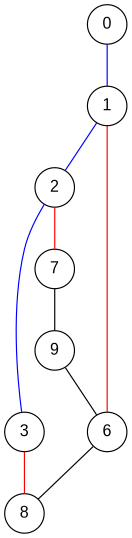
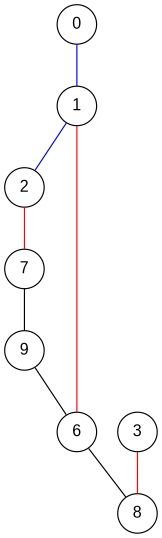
(17, 306) -> none
